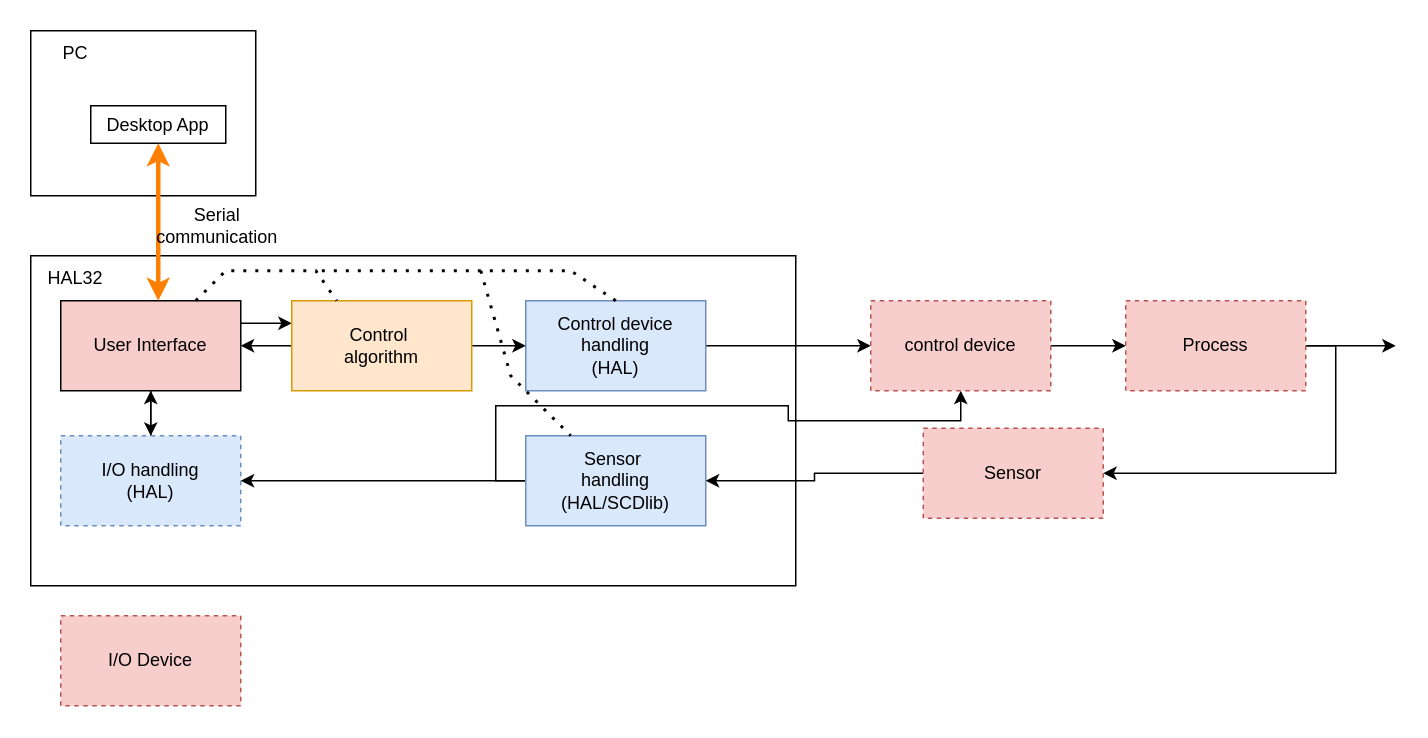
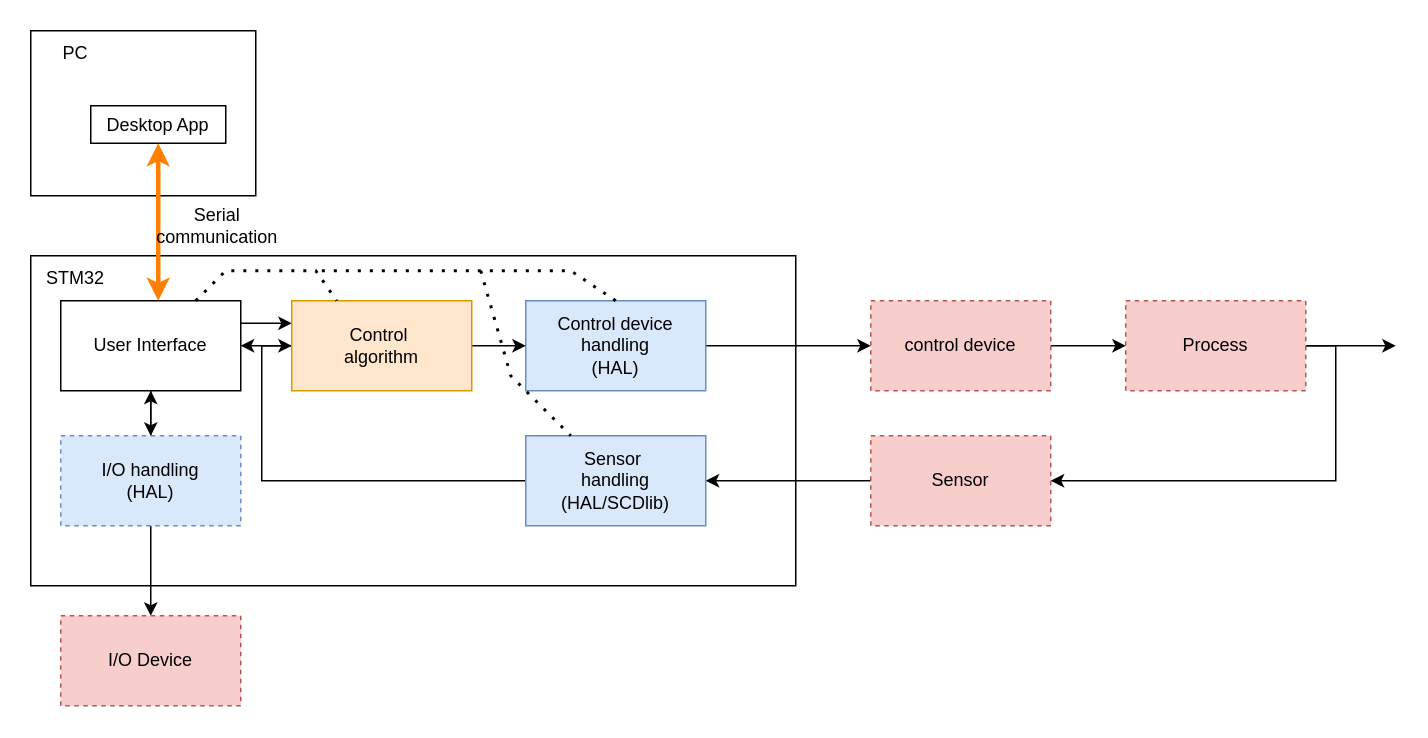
(76, 278) -> (76, 278)
(151, 346) -> (151, 346)
(710, 406) -> (262, 412)
(1013, 473) -> (961, 481)
(255, 481) -> none
none -> (151, 566)
